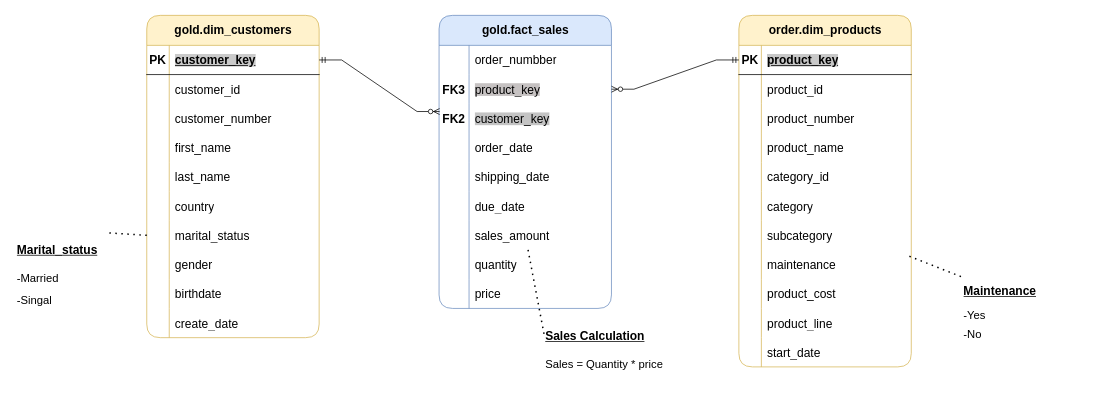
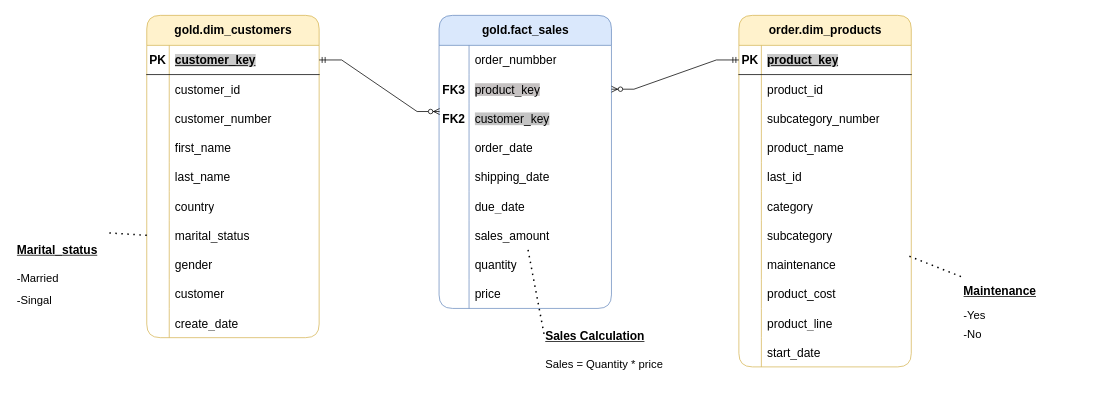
(815, 119) -> (828, 119)
(803, 177) -> (788, 177)
(204, 294) -> (202, 294)
